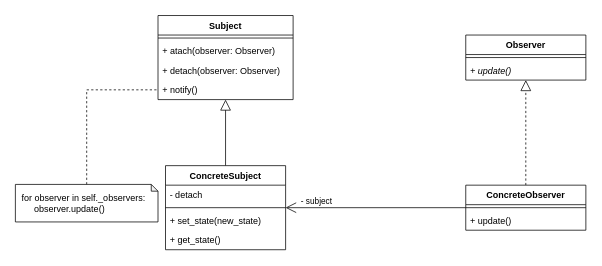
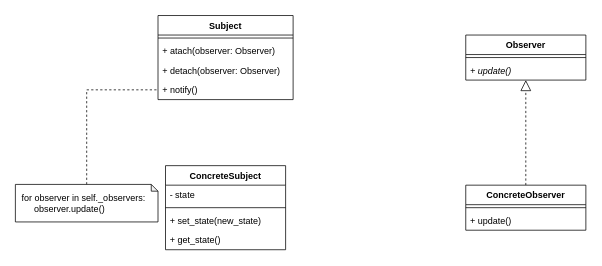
(225, 138) -> none
(188, 195) -> (186, 195)
(375, 207) -> none
